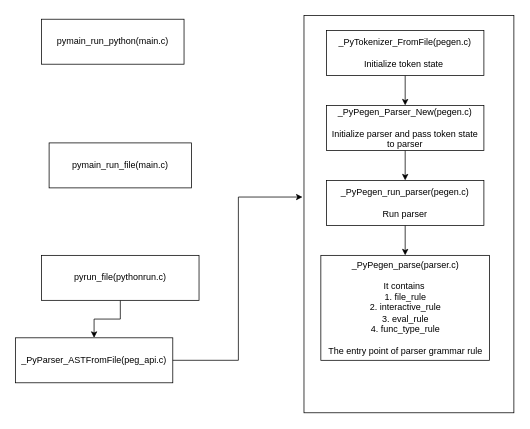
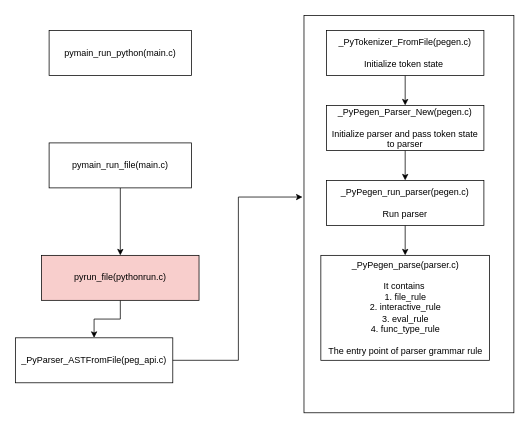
(113, 42) -> (120, 53)
none -> (120, 219)
(120, 278) -> (120, 278)
